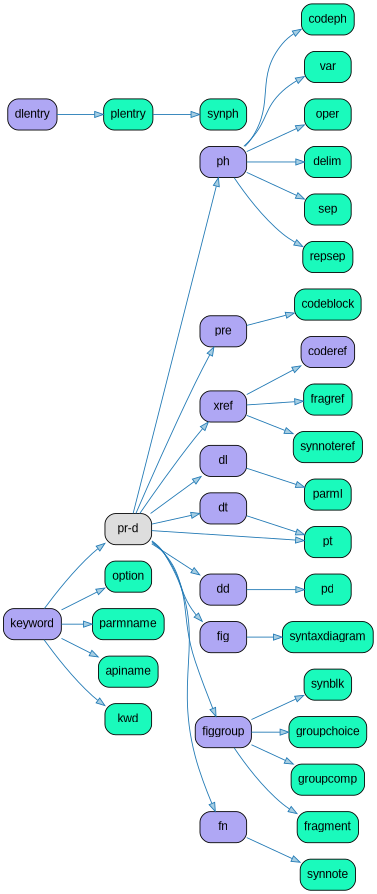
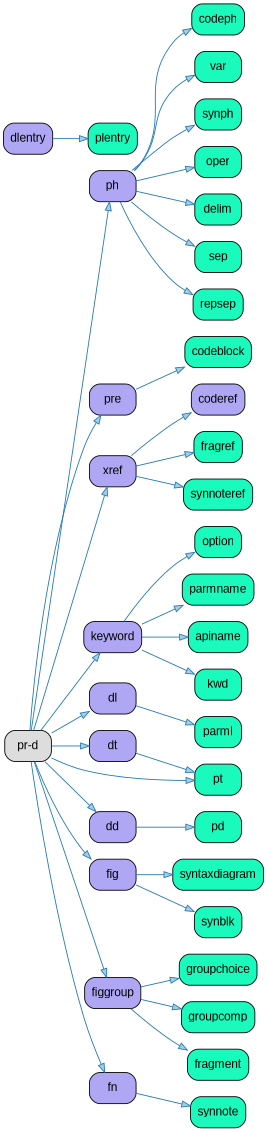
(172, 114) -> (158, 149)
(69, 577) -> (68, 695)
(274, 709) -> (161, 896)
